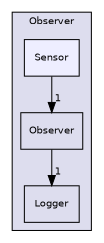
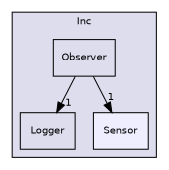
(52, 22) -> (84, 22)
(52, 89) -> (100, 90)
